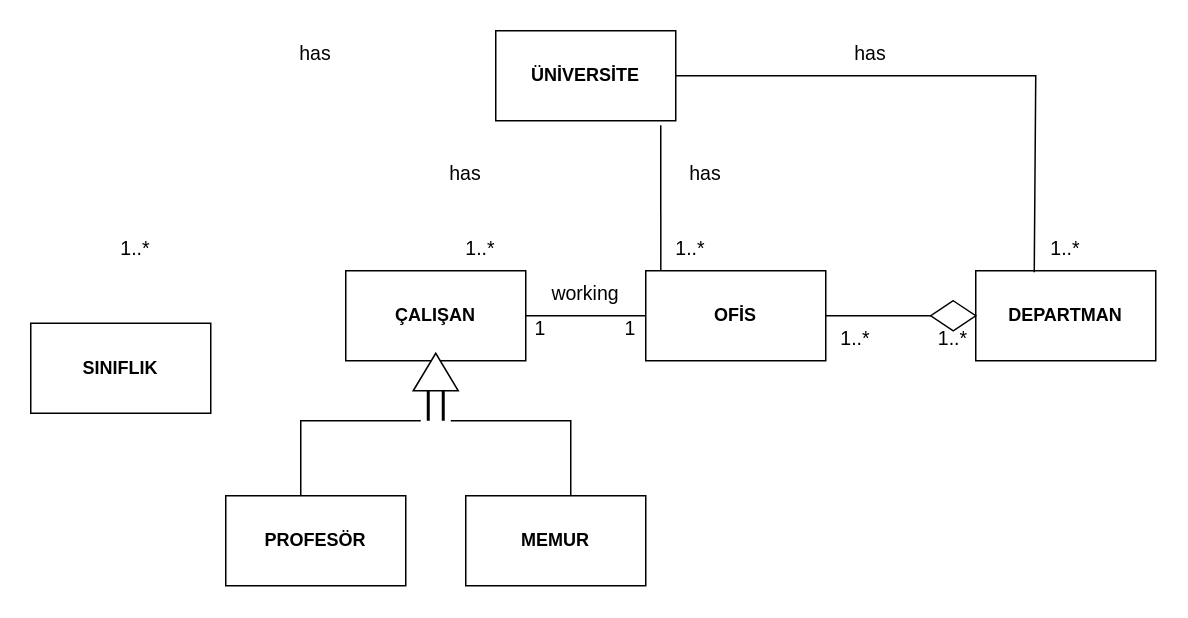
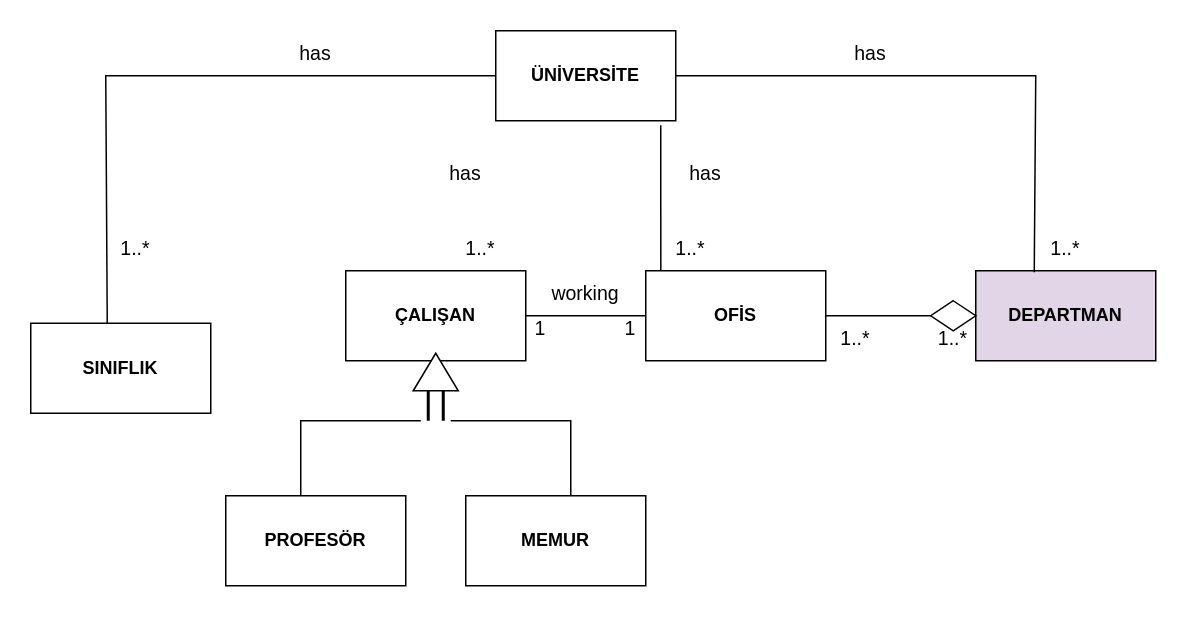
none -> (177, 76)
(1066, 316) -> (1066, 316)
